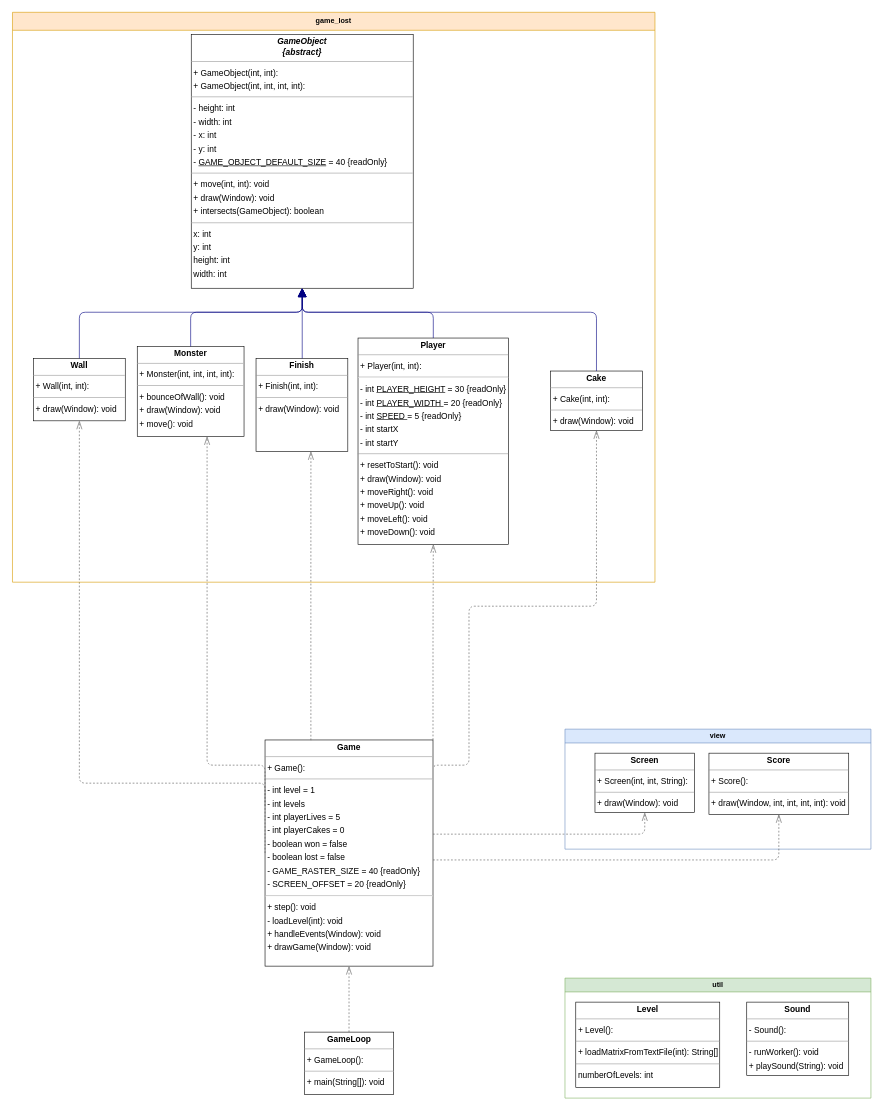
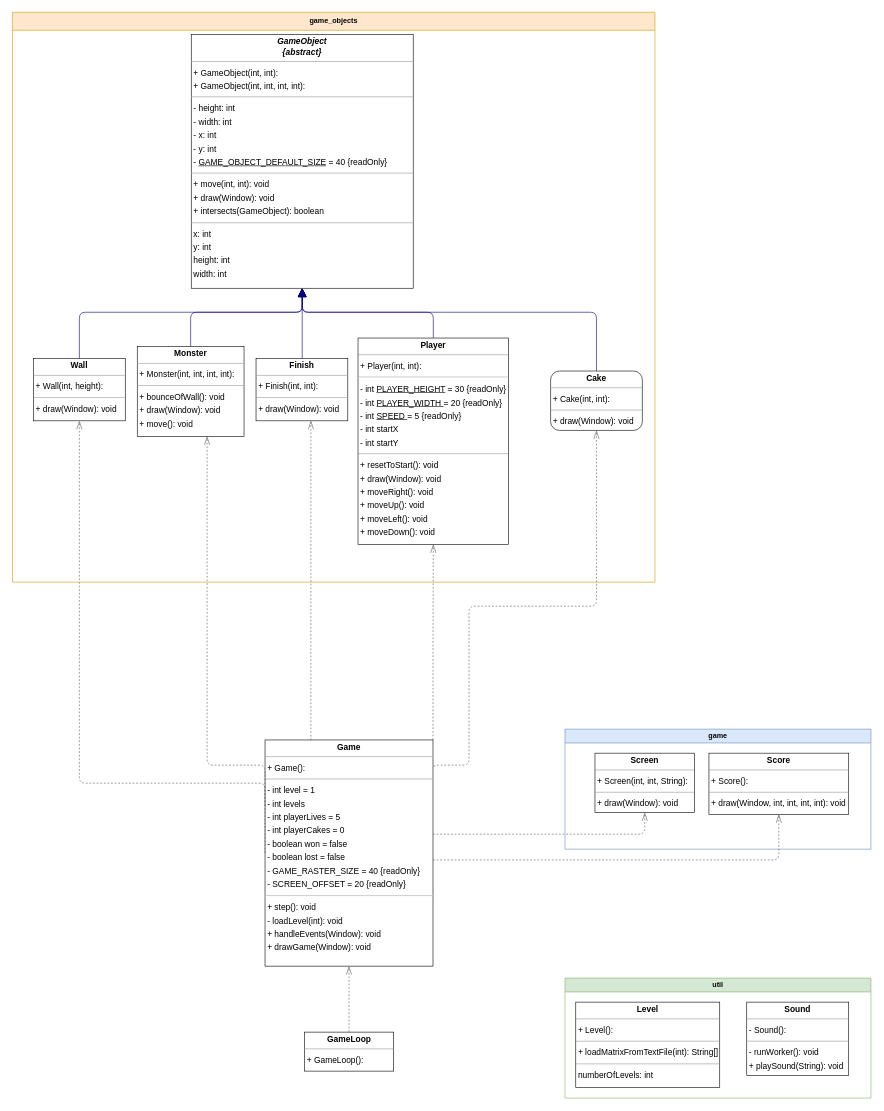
(334, 21) -> (334, 21)
(75, 374) -> (75, 374)
(596, 401) -> (596, 401)
(302, 405) -> (302, 390)
(718, 737) -> (718, 737)
(349, 1064) -> (349, 1052)
